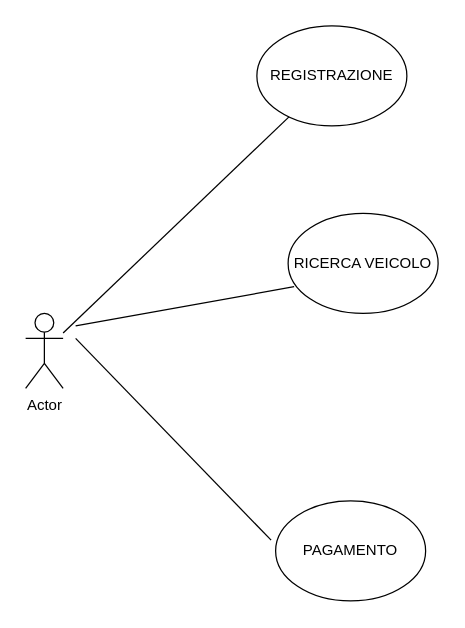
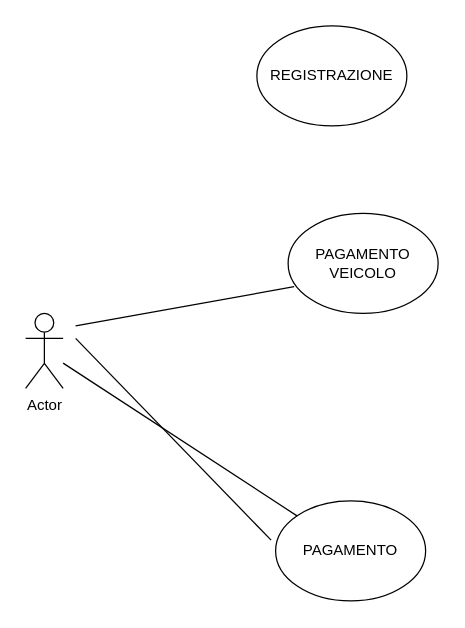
(176, 225) -> (233, 474)
(363, 263) -> (363, 263)
